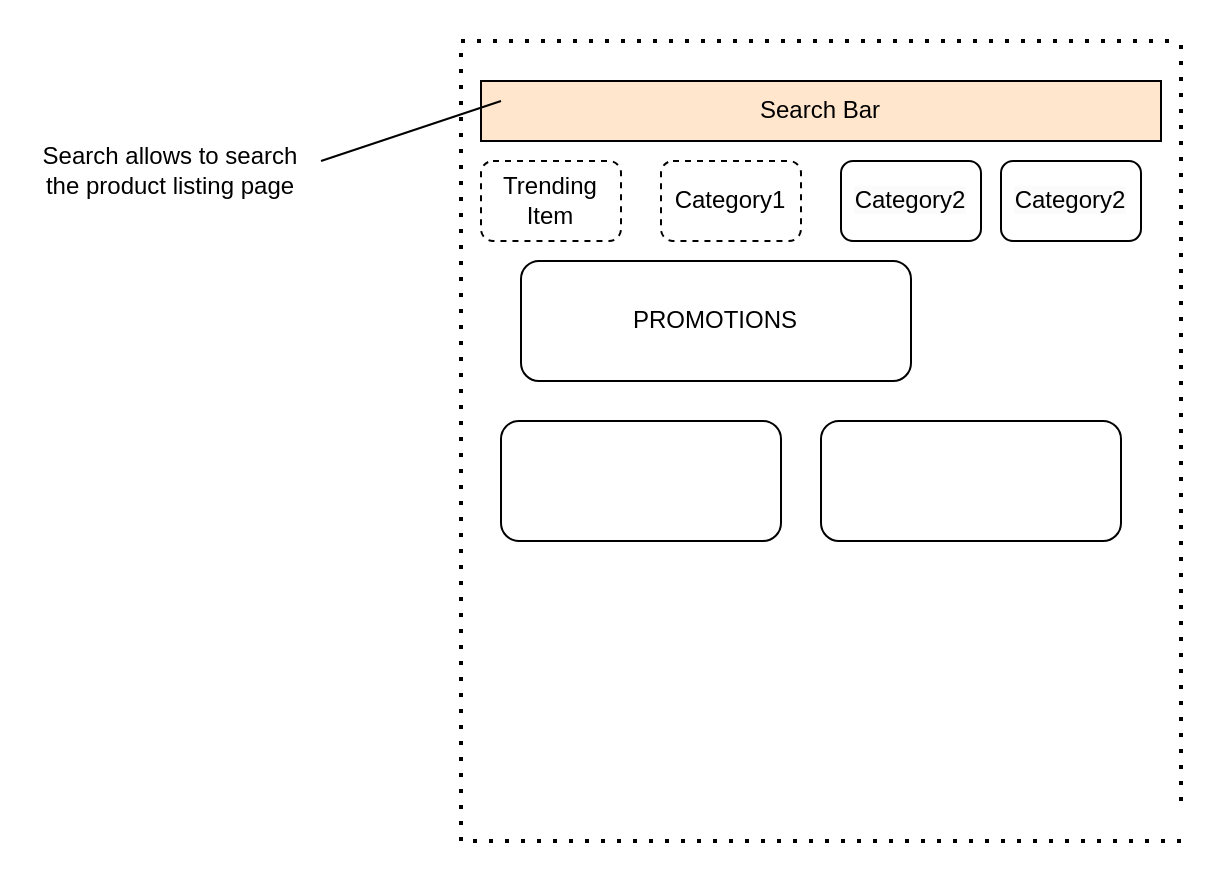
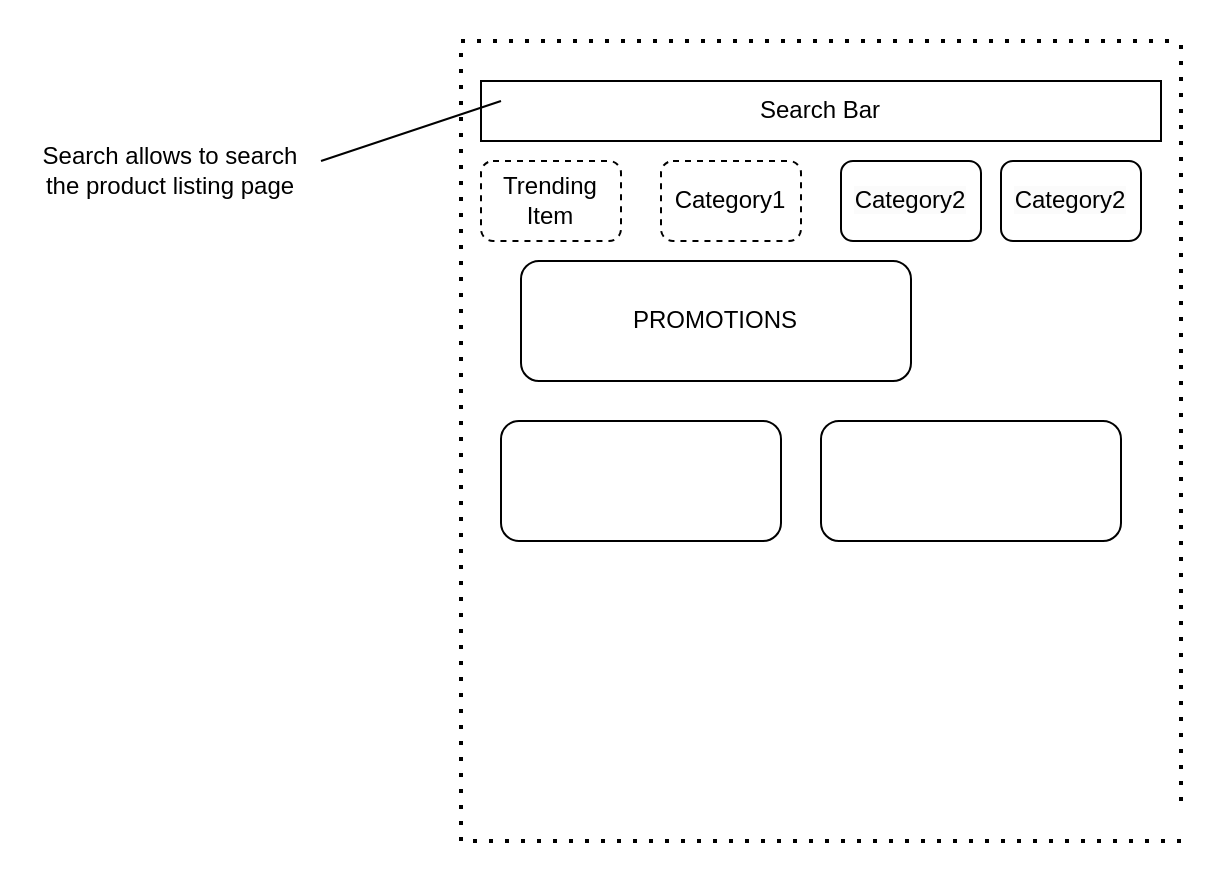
(821, 111) -> (821, 111)
